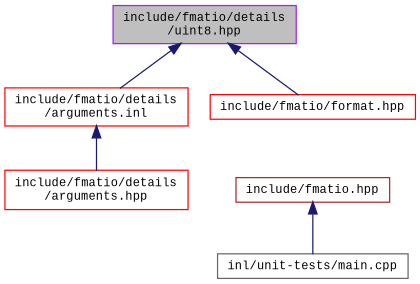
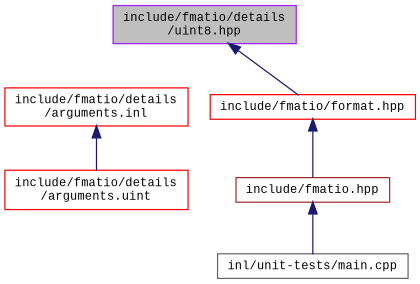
(146, 69) -> none
none -> (313, 155)
(96, 190) -> (96, 190)
